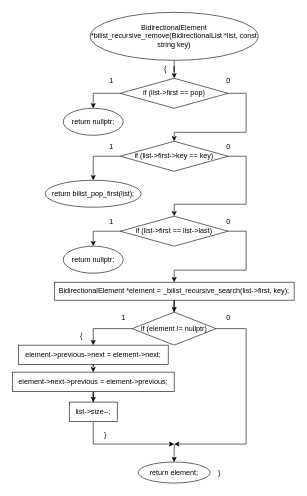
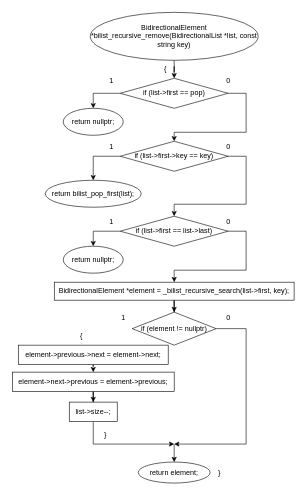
(112, 329) -> none
